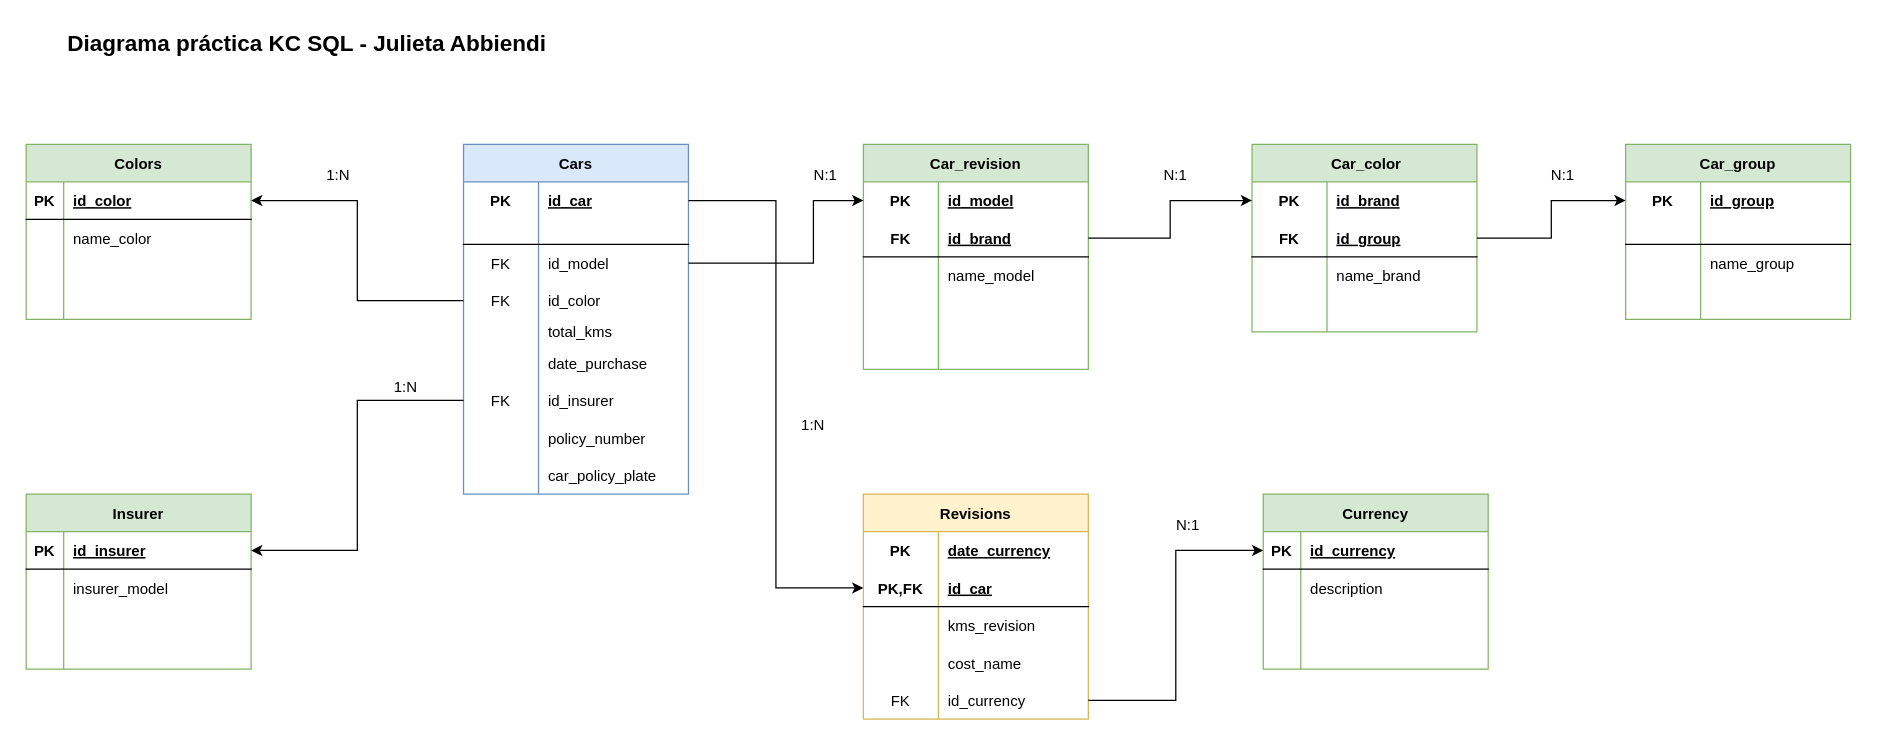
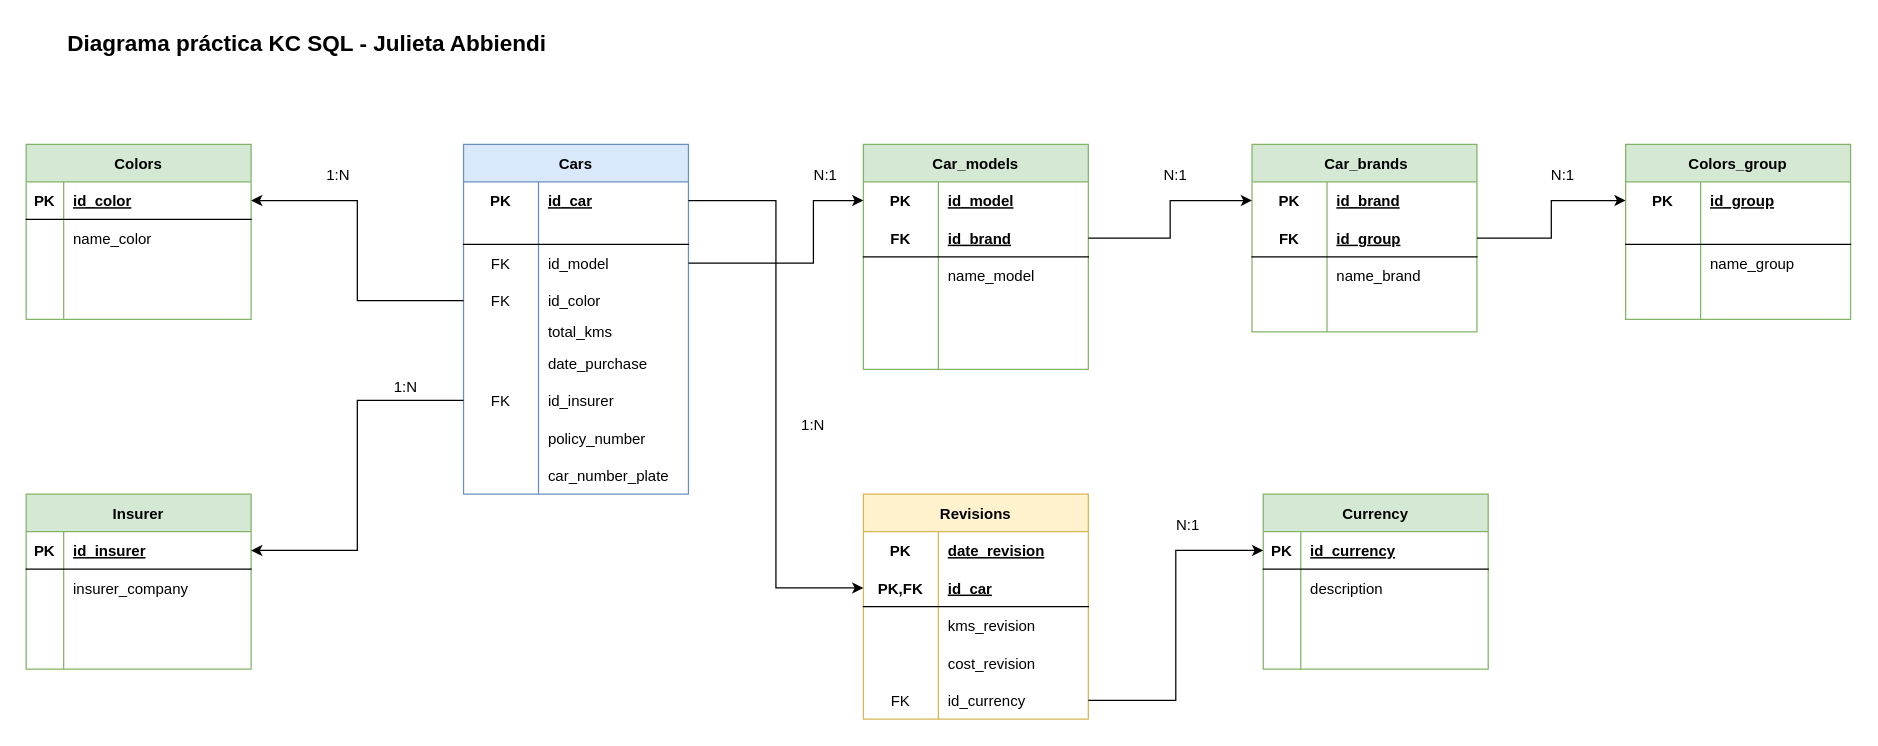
(975, 164) -> (975, 164)
(1364, 164) -> (1364, 164)
(1738, 164) -> (1738, 164)
(609, 476) -> (613, 476)
(1002, 551) -> (998, 551)
(123, 589) -> (134, 589)
(985, 664) -> (998, 664)
